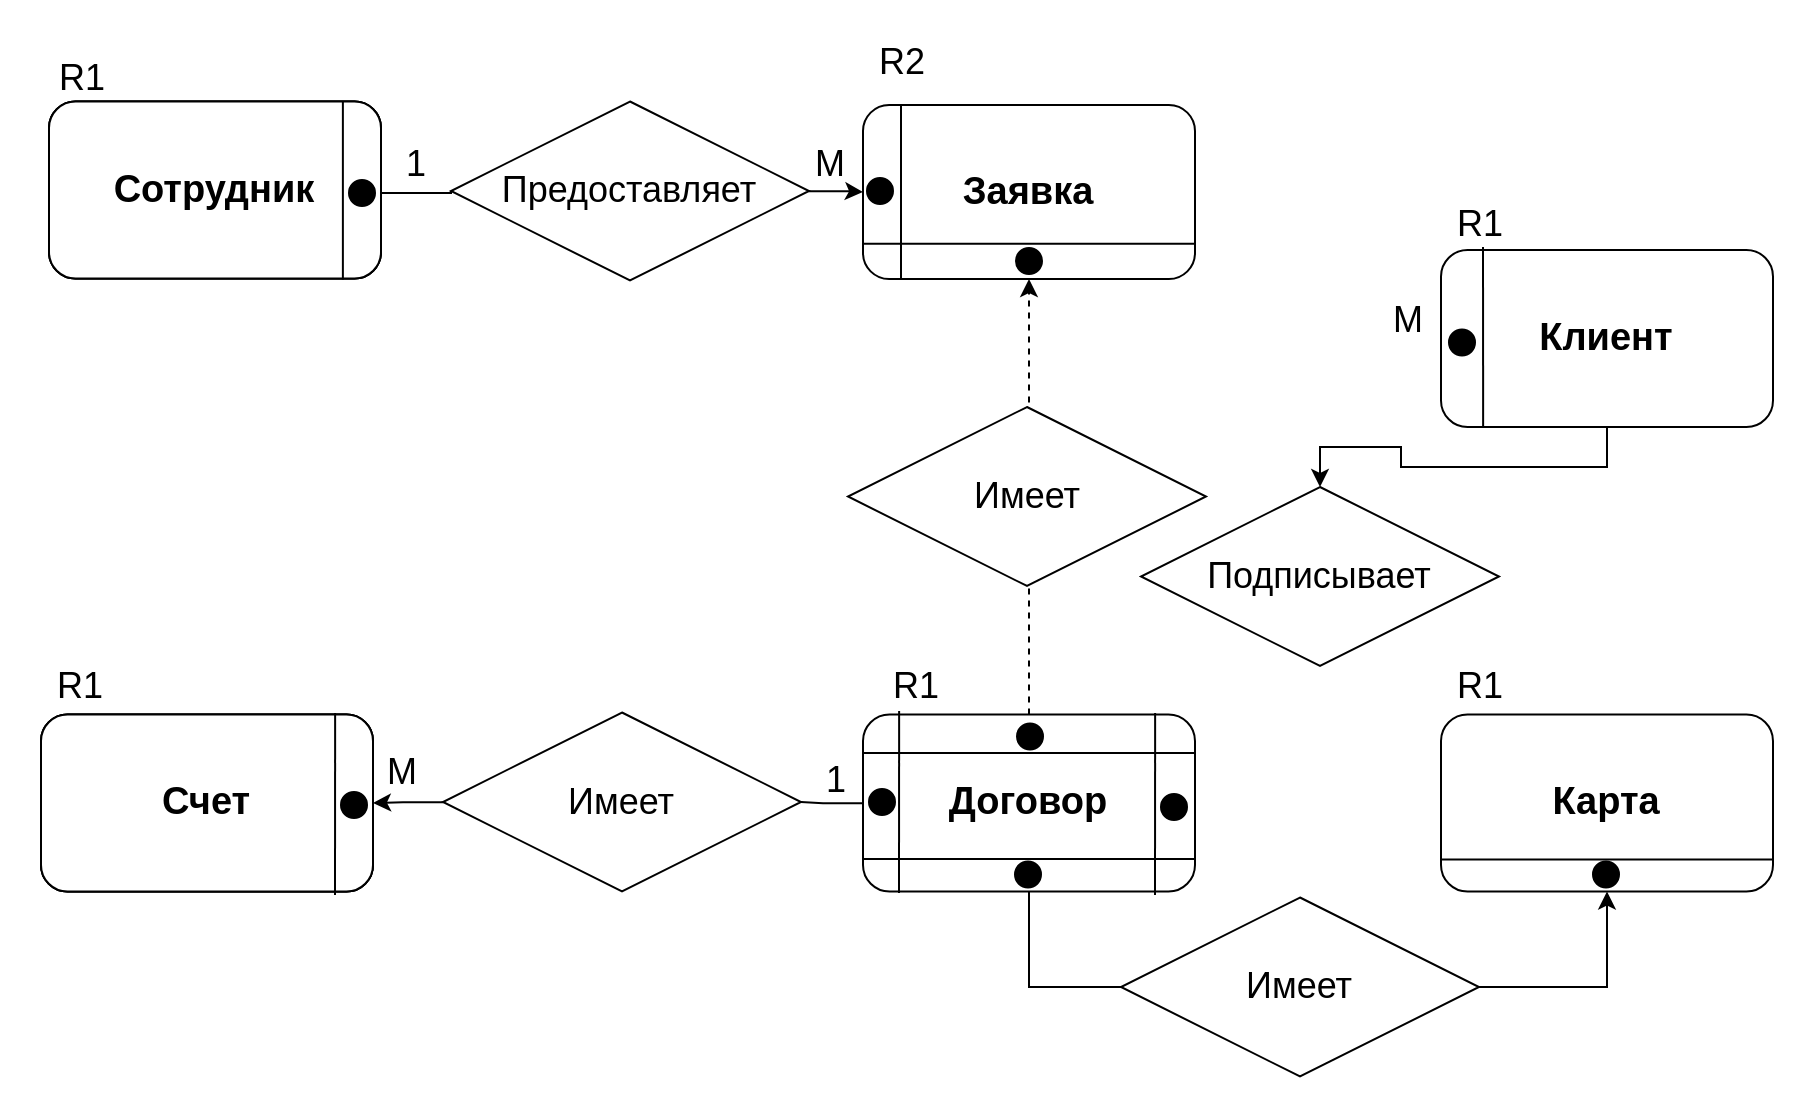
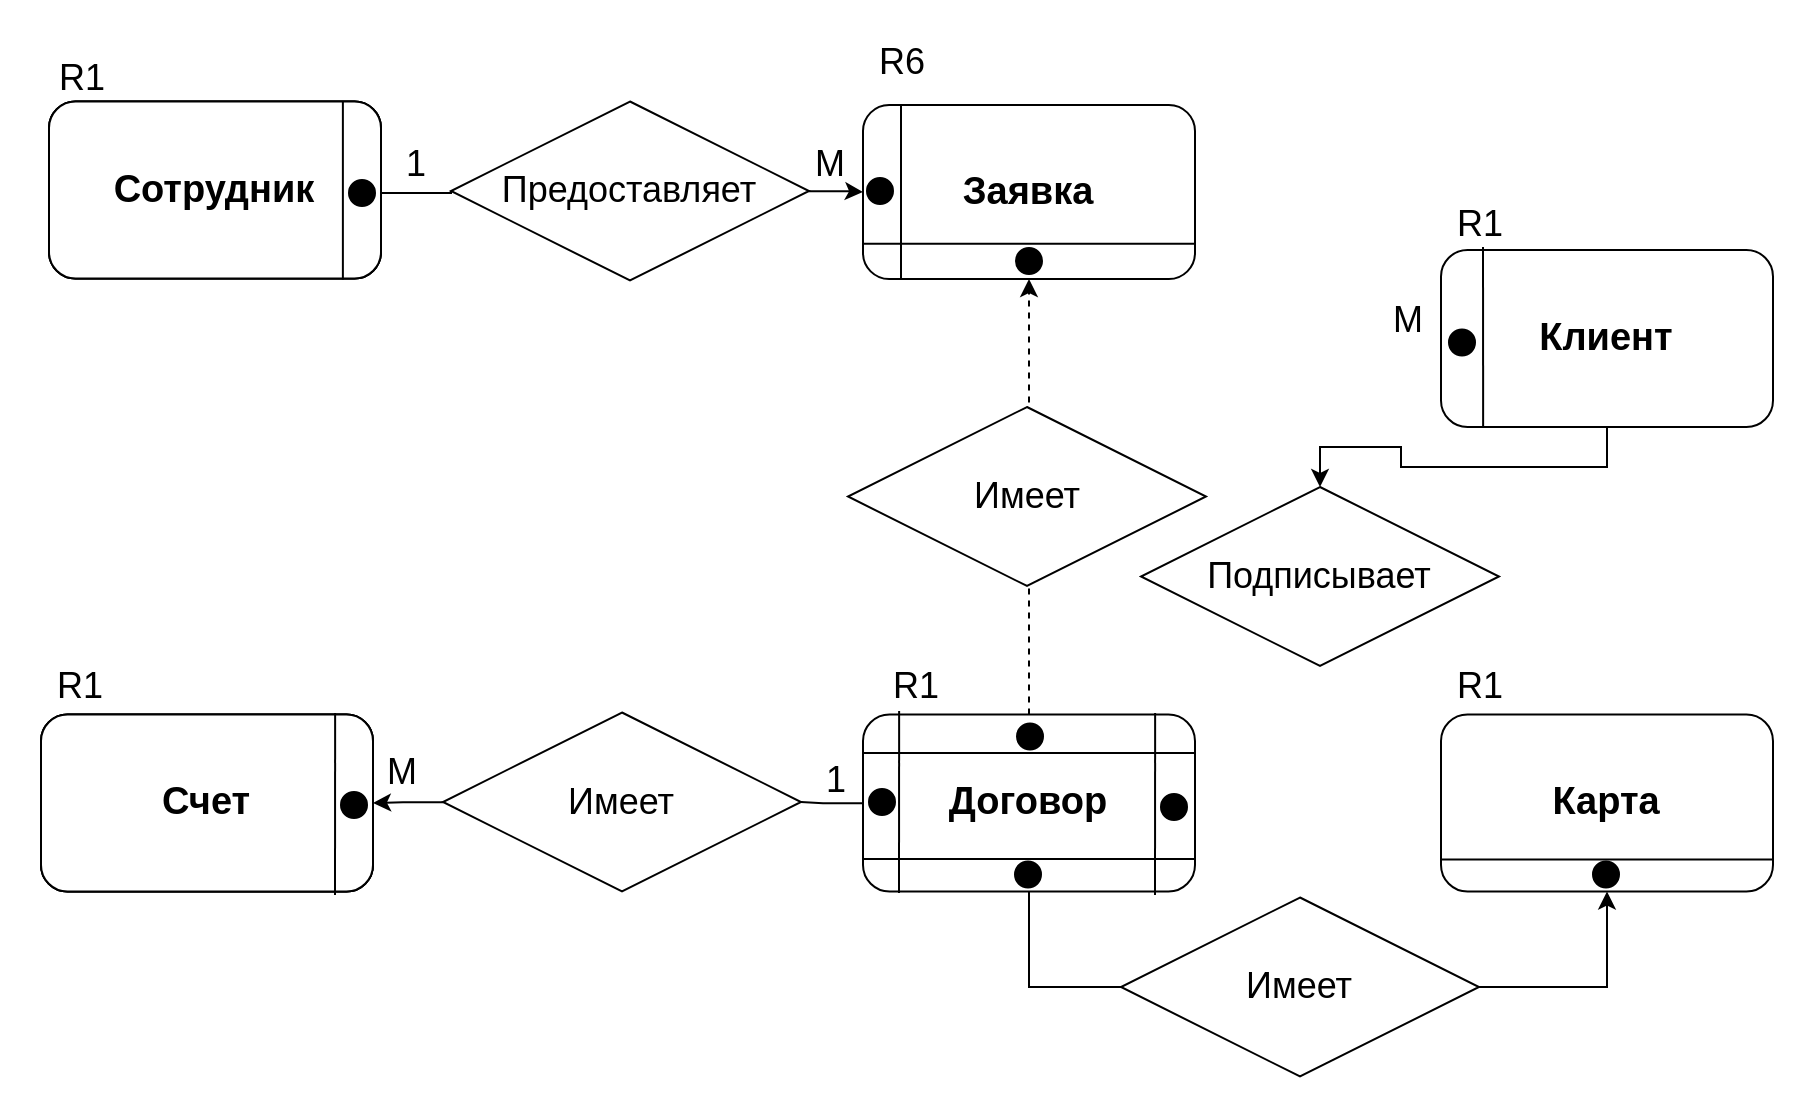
(903, 63) -> (903, 63)
